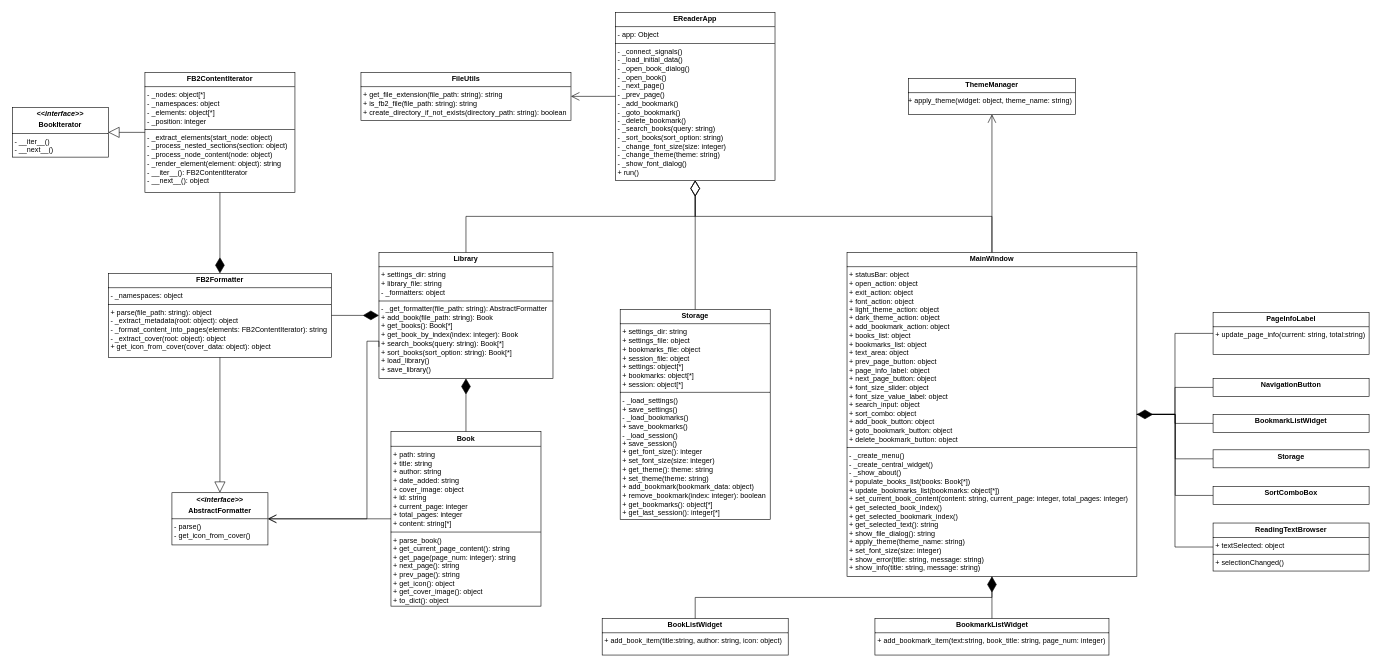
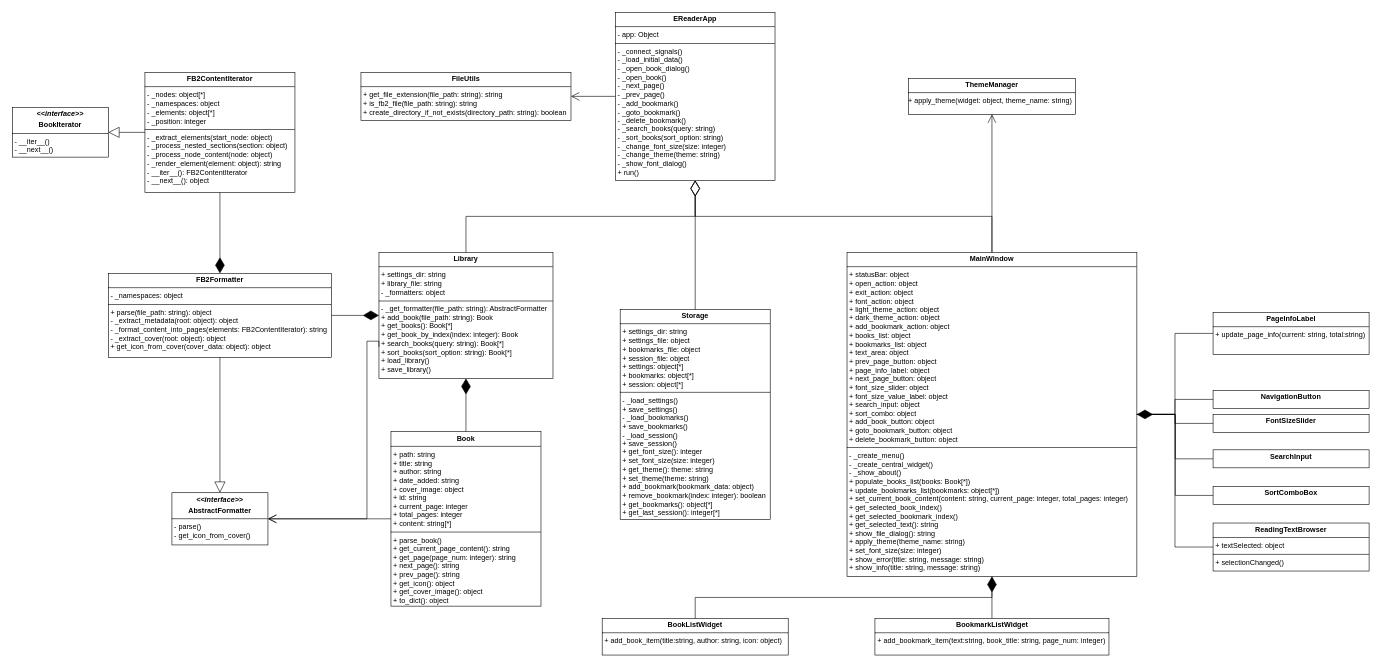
(1291, 387) -> (1291, 399)
(1247, 419) -> (1238, 419)
(1227, 454) -> (1235, 454)
